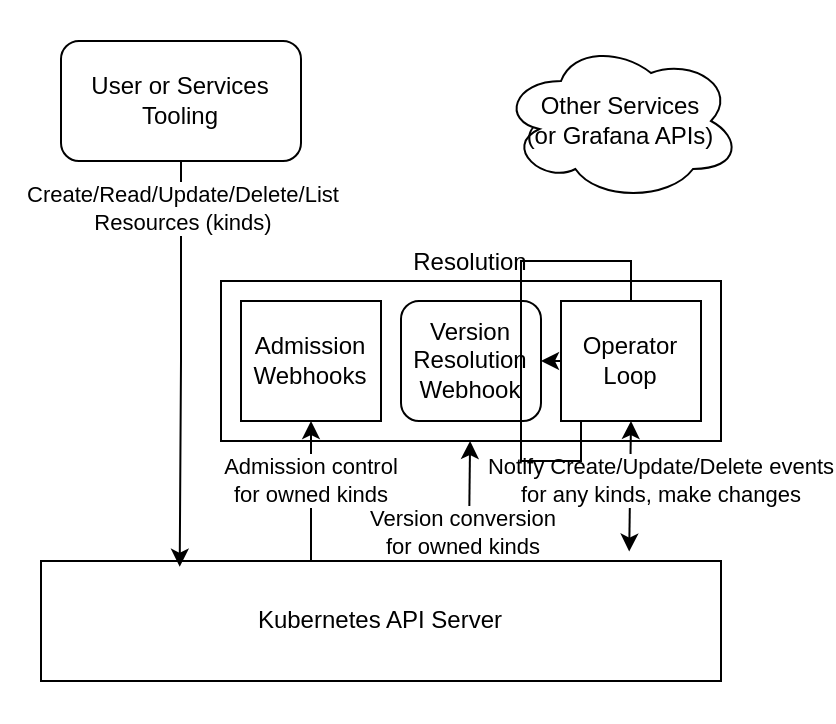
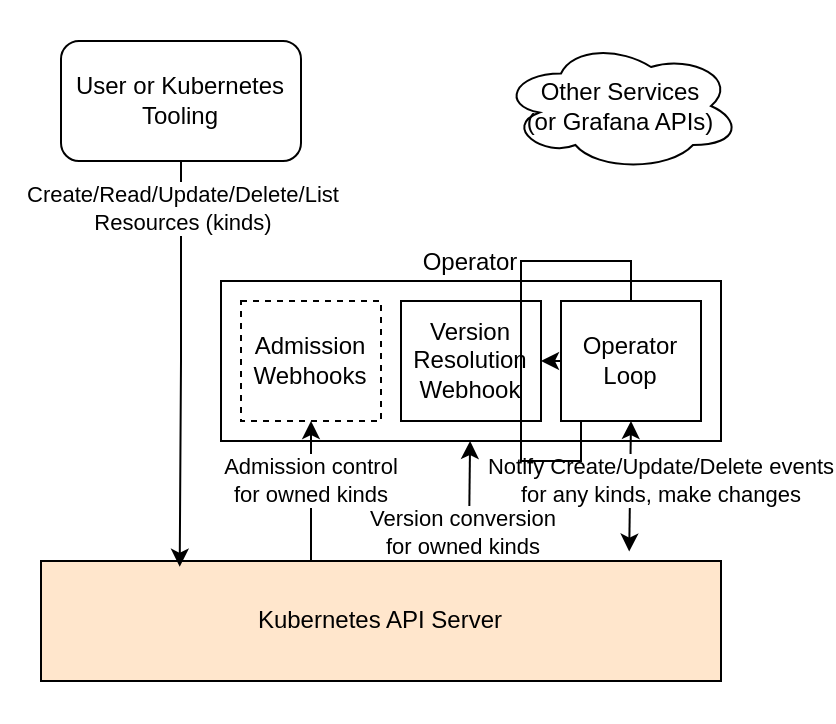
(181, 101) -> (181, 101)
(621, 121) -> (621, 106)
(471, 261) -> (471, 261)
(311, 361) -> (311, 361)
(471, 361) -> (471, 361)
(381, 621) -> (381, 621)
